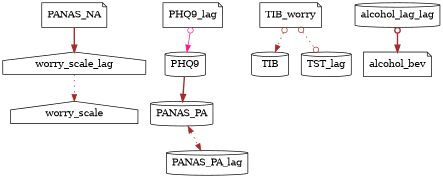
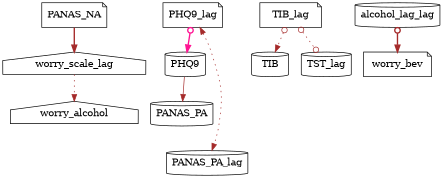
(291, 15) -> (291, 15)
(189, 39) -> (189, 39)
(397, 64) -> (397, 64)
(184, 86) -> (184, 86)
(74, 114) -> (74, 114)
(194, 138) -> (221, 88)
